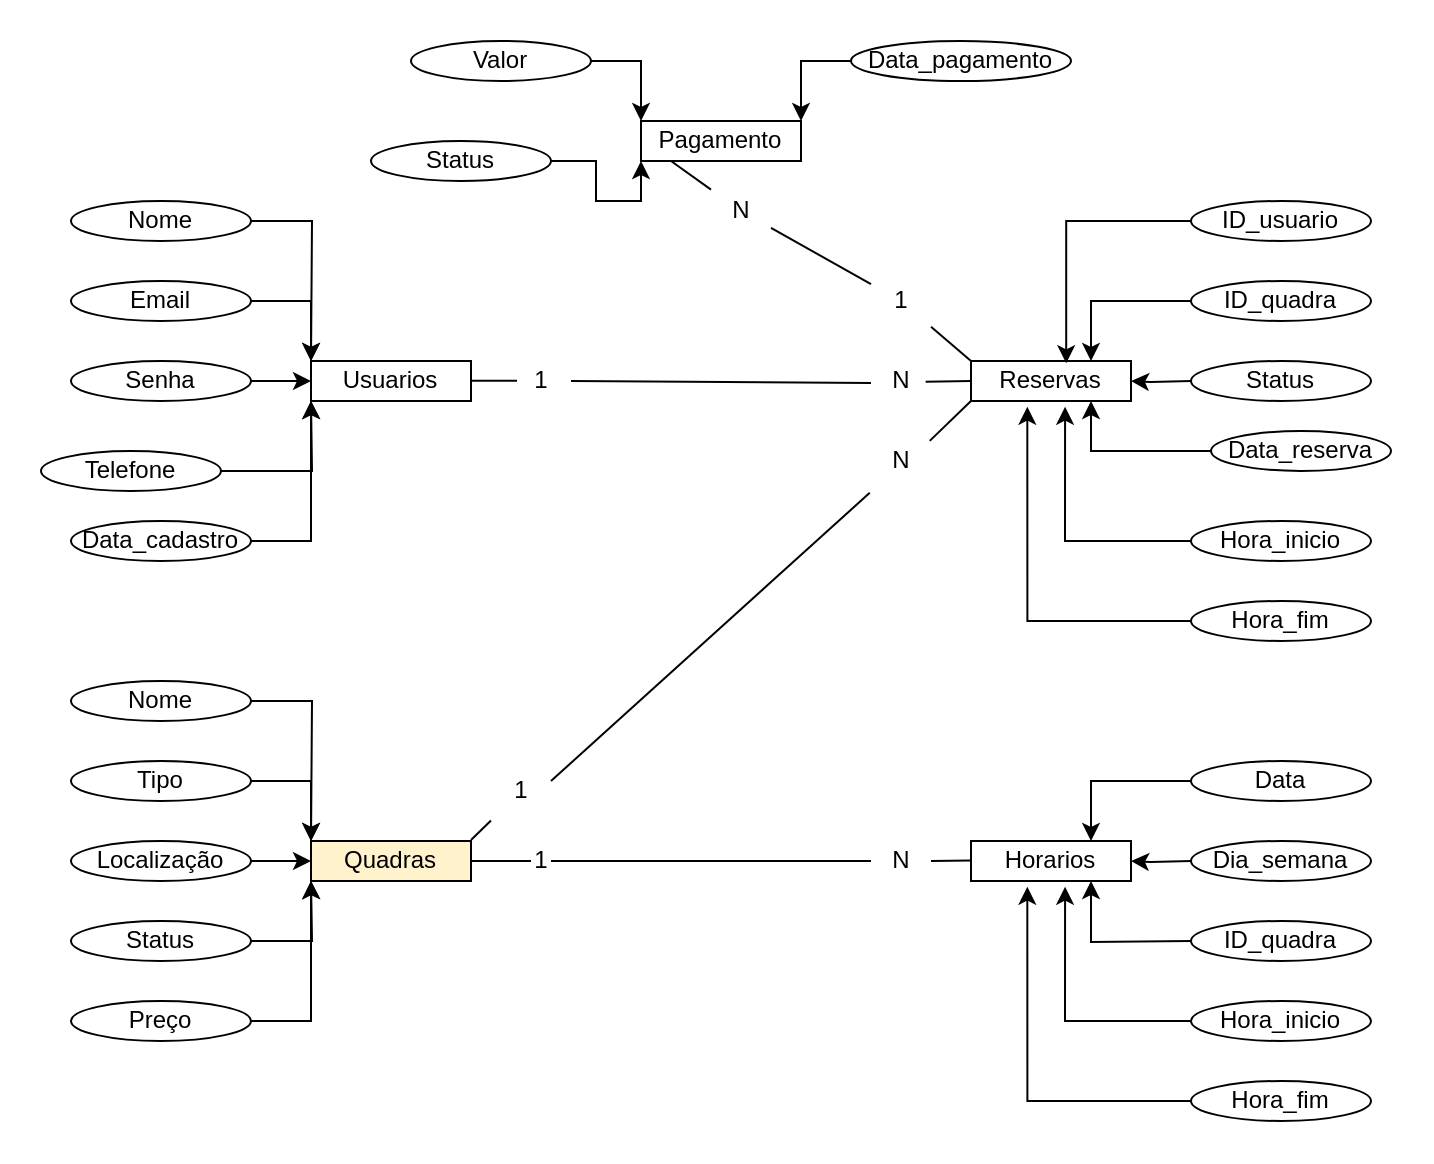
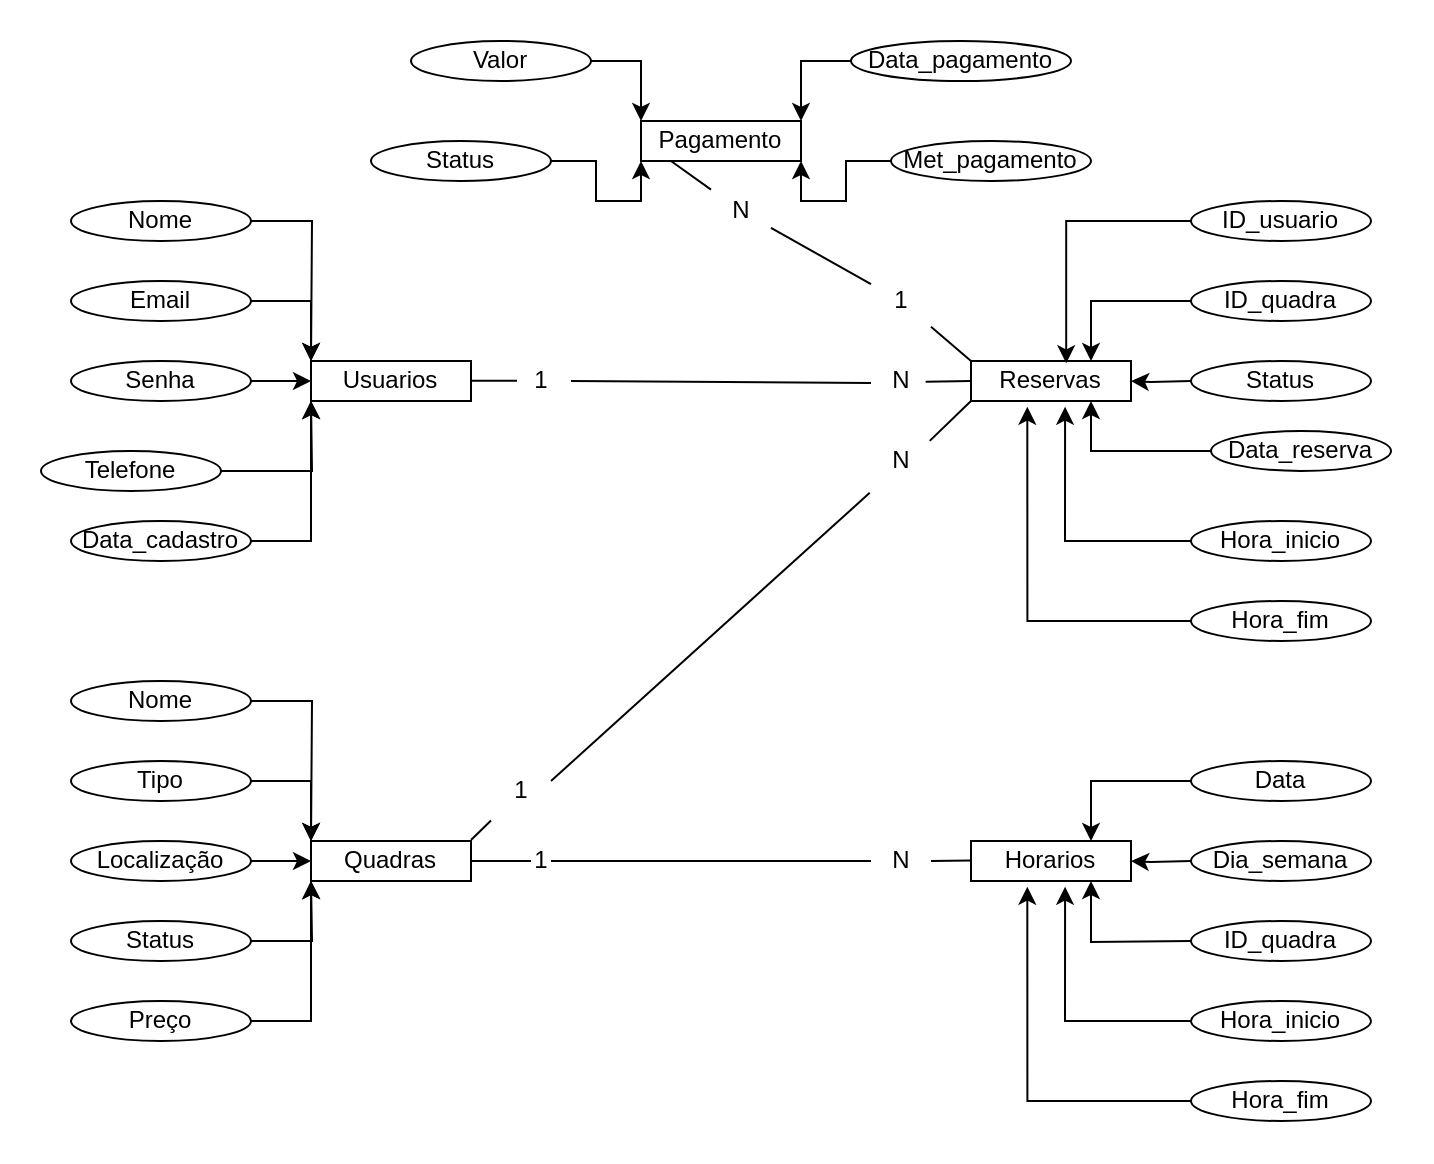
none -> (991, 161)
none -> (846, 194)
(391, 861) -> (391, 861)
